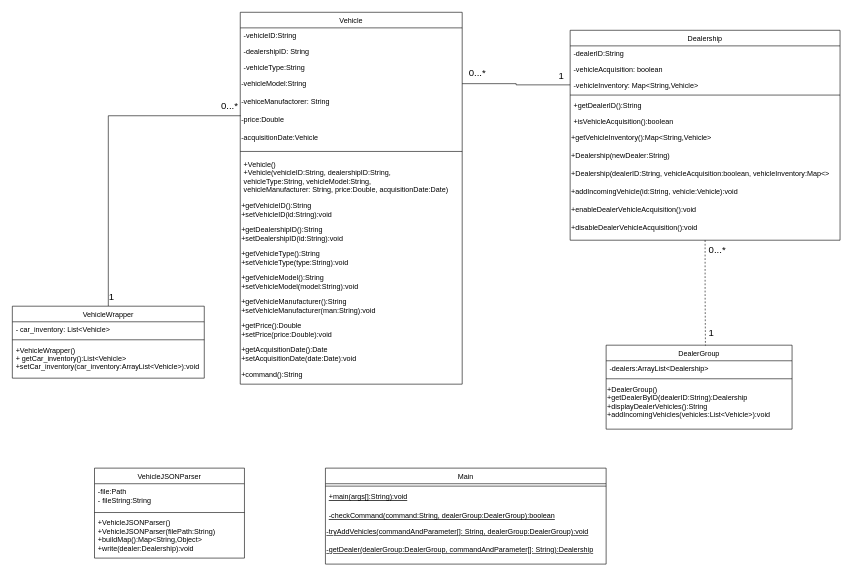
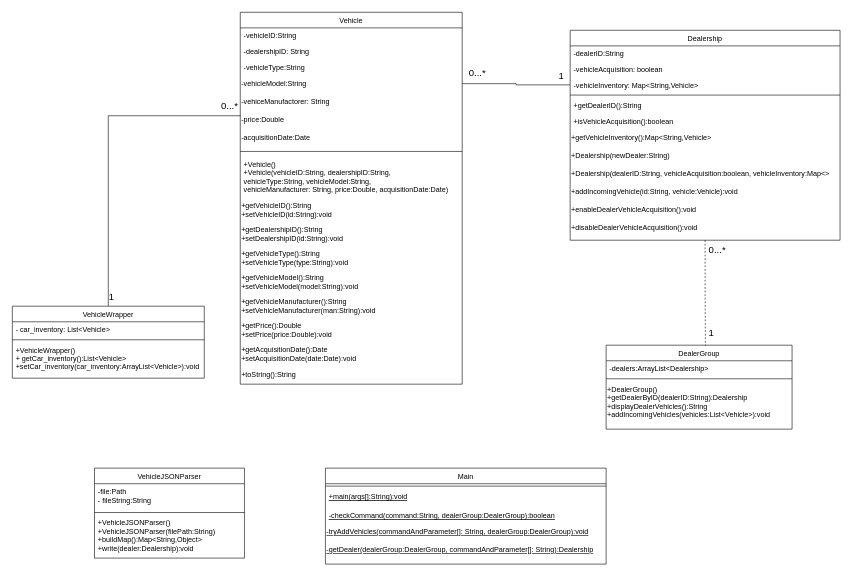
(284, 138) -> (280, 138)
(274, 375) -> (275, 375)
